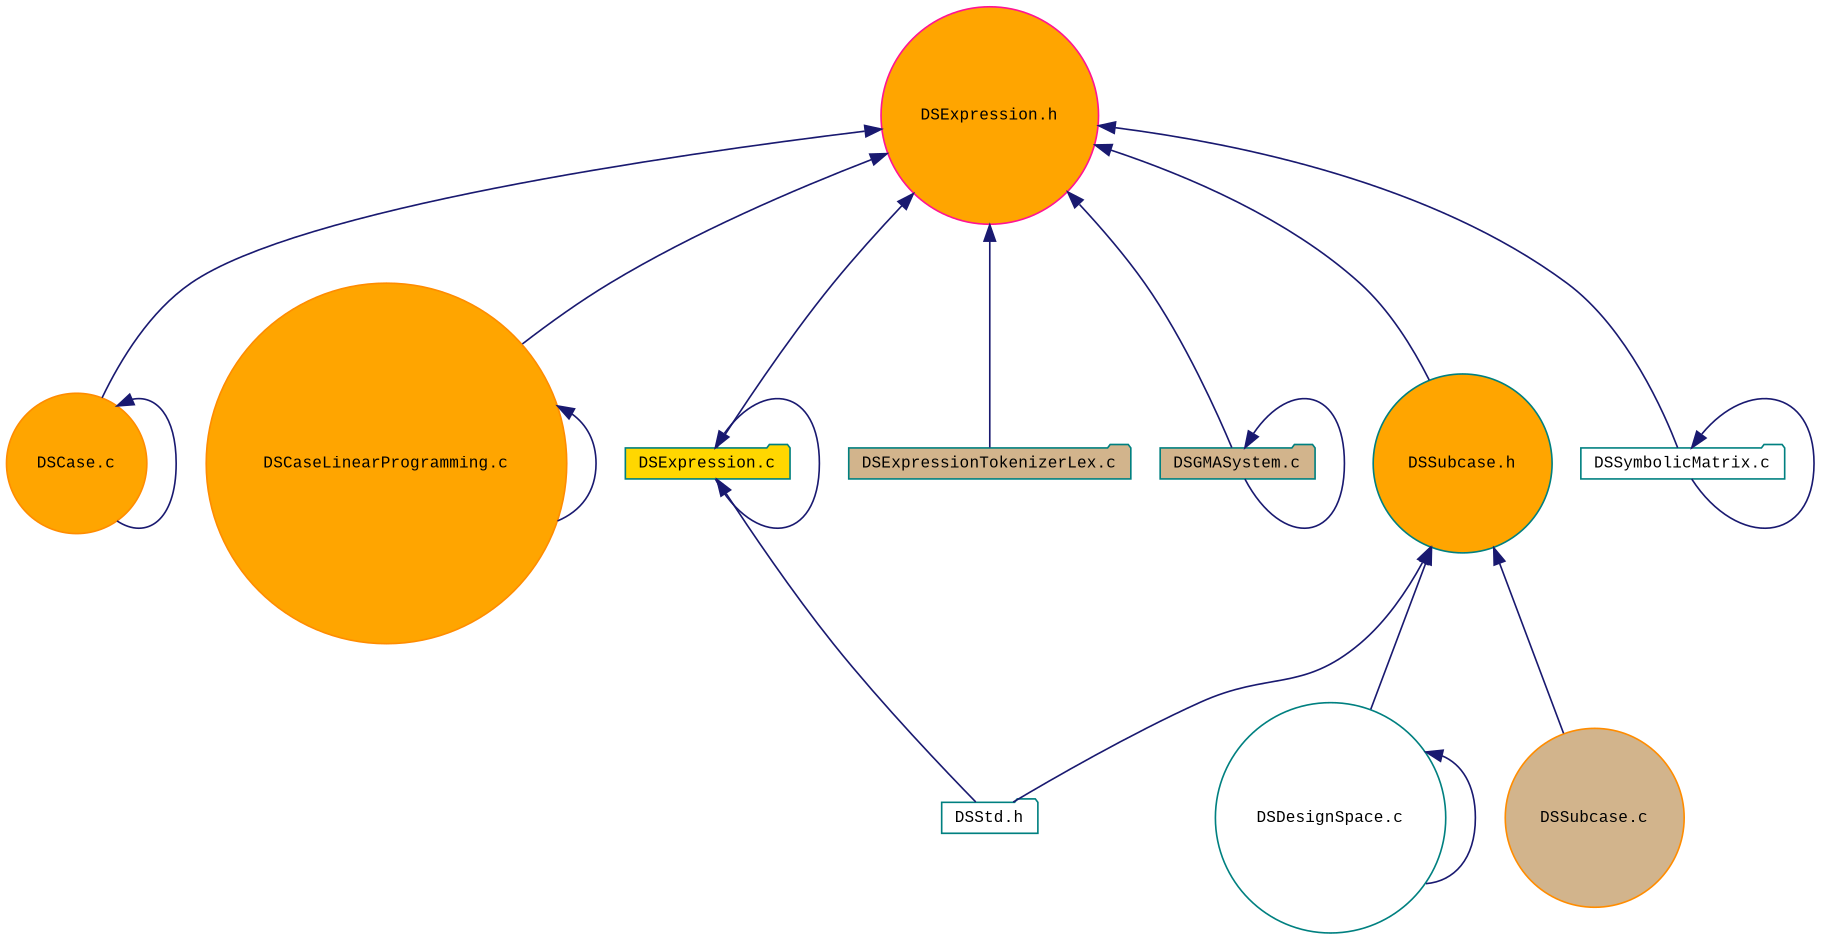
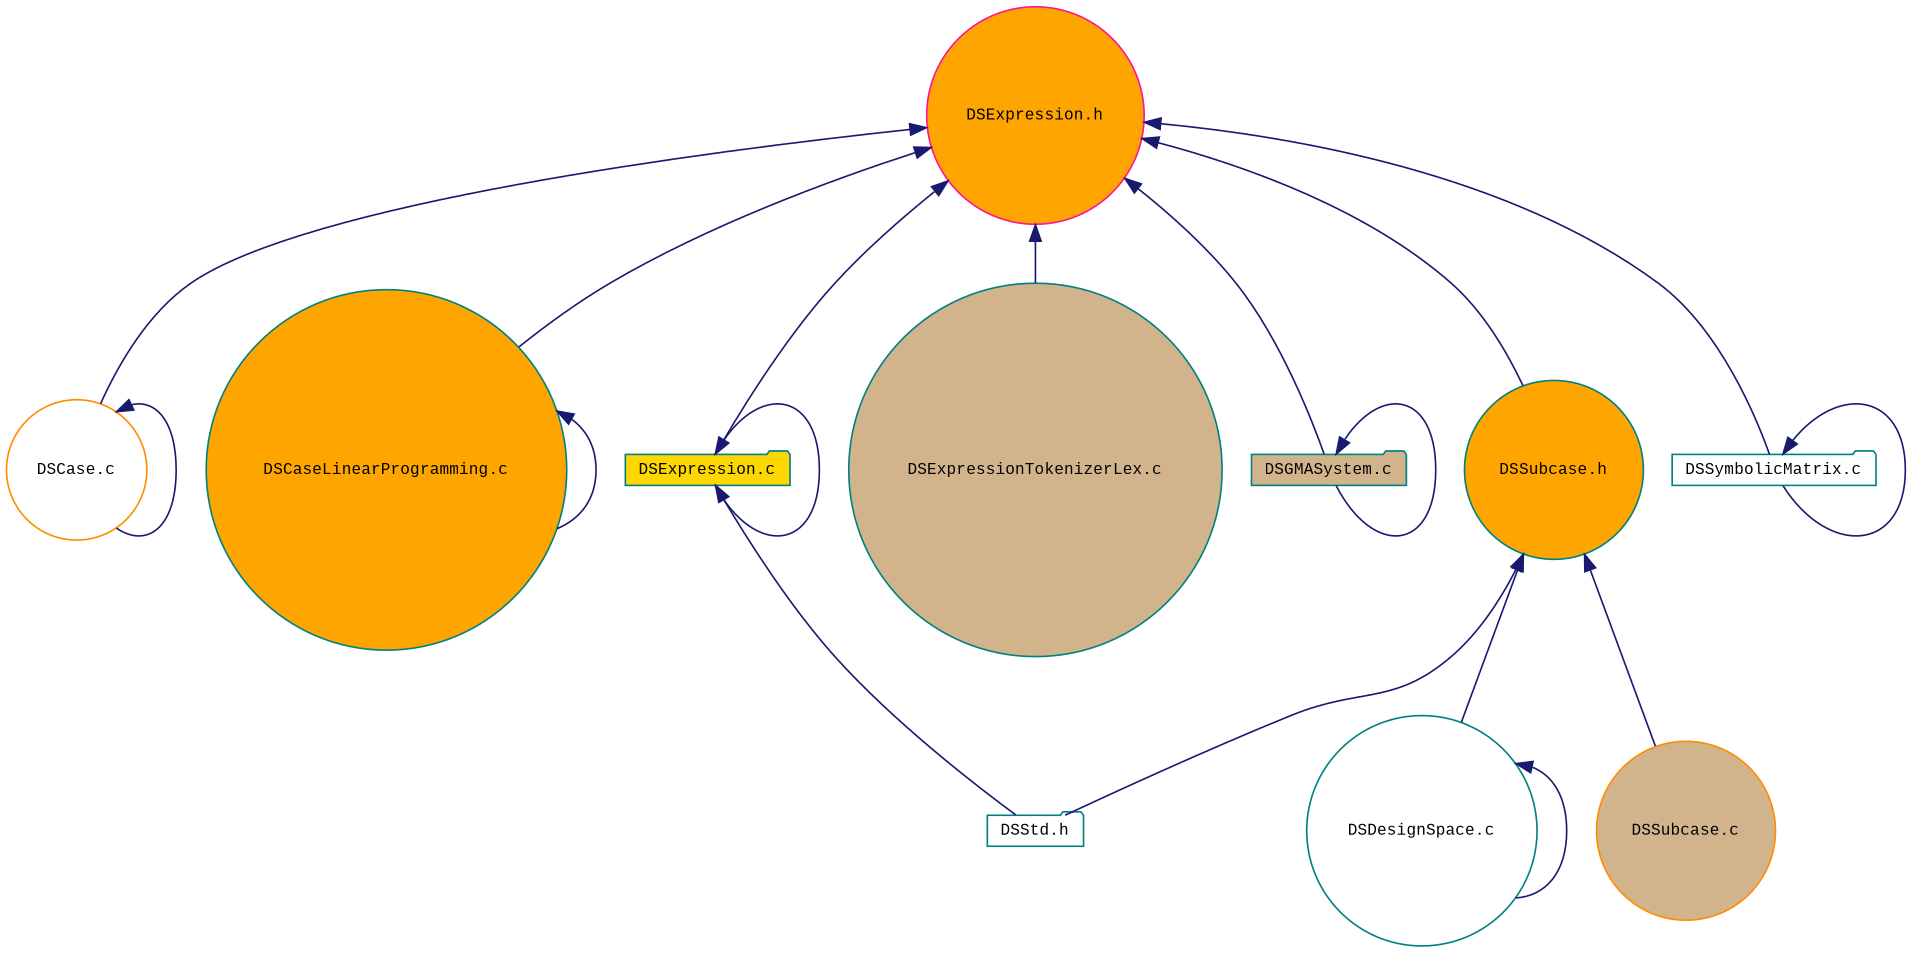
(77, 463) -> (77, 470)
(386, 463) -> (386, 470)
(990, 463) -> (1035, 470)
